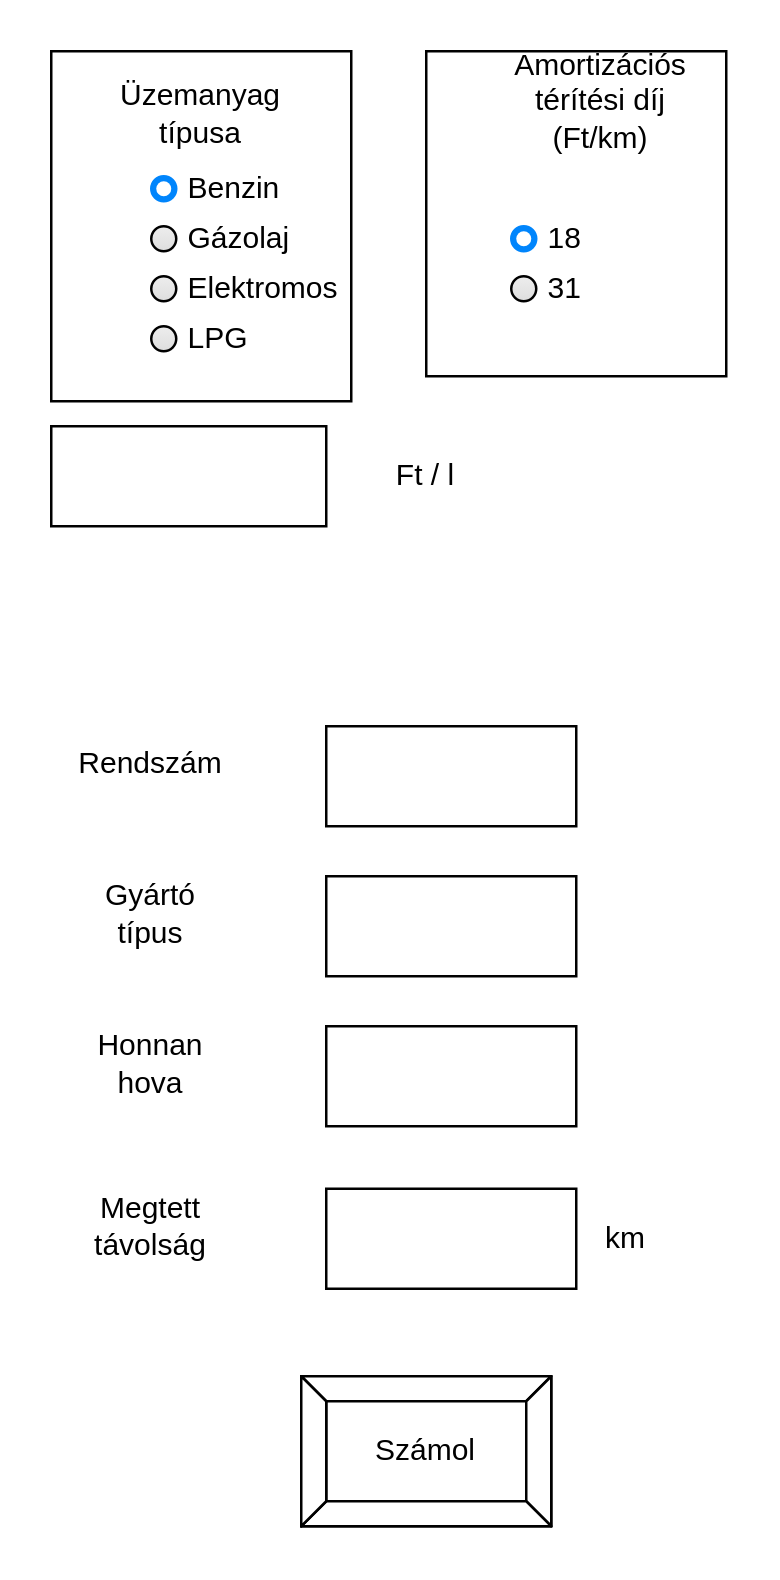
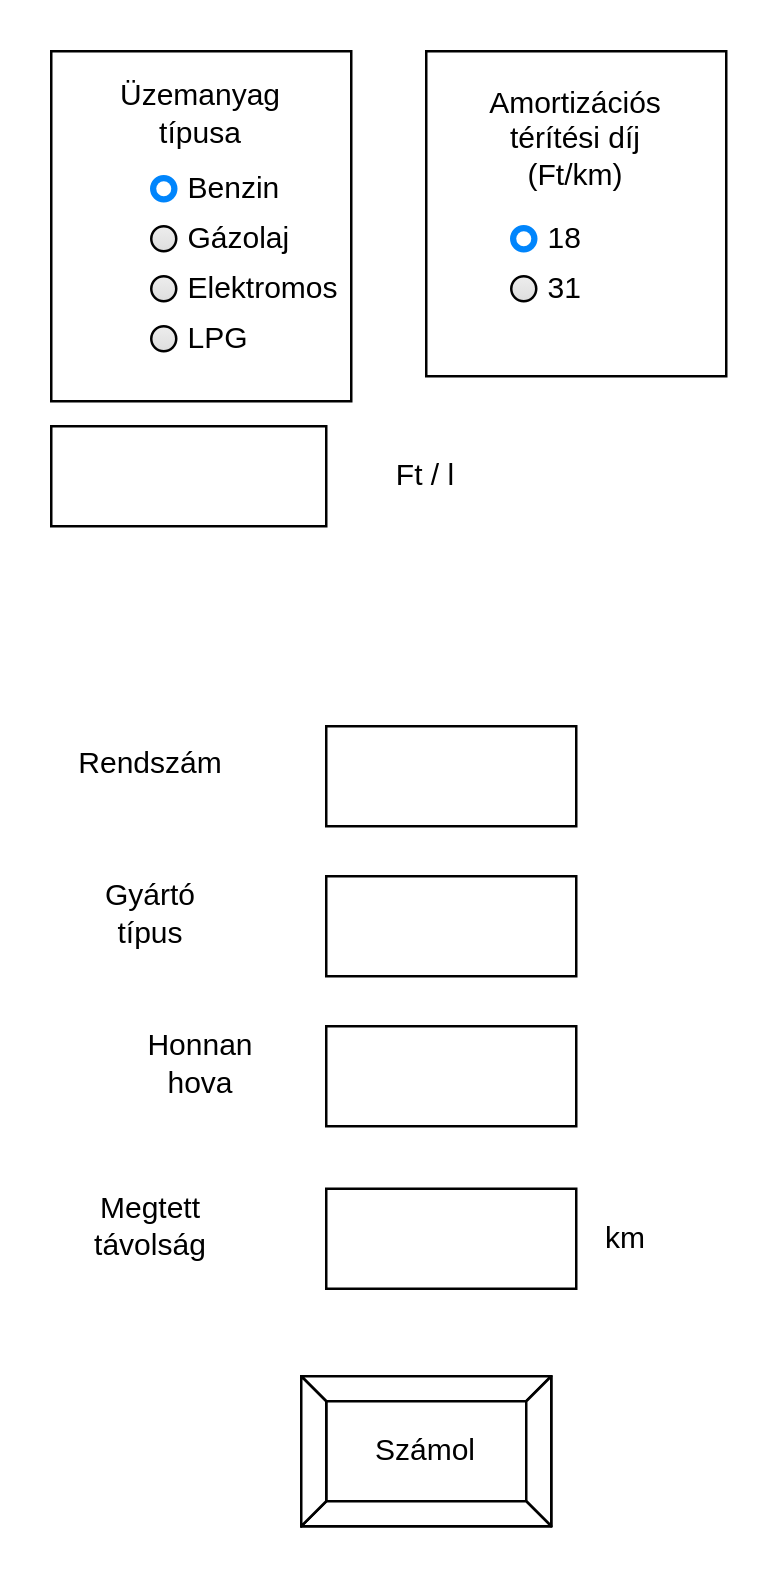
(601, 101) -> (576, 139)
(151, 1064) -> (201, 1064)
